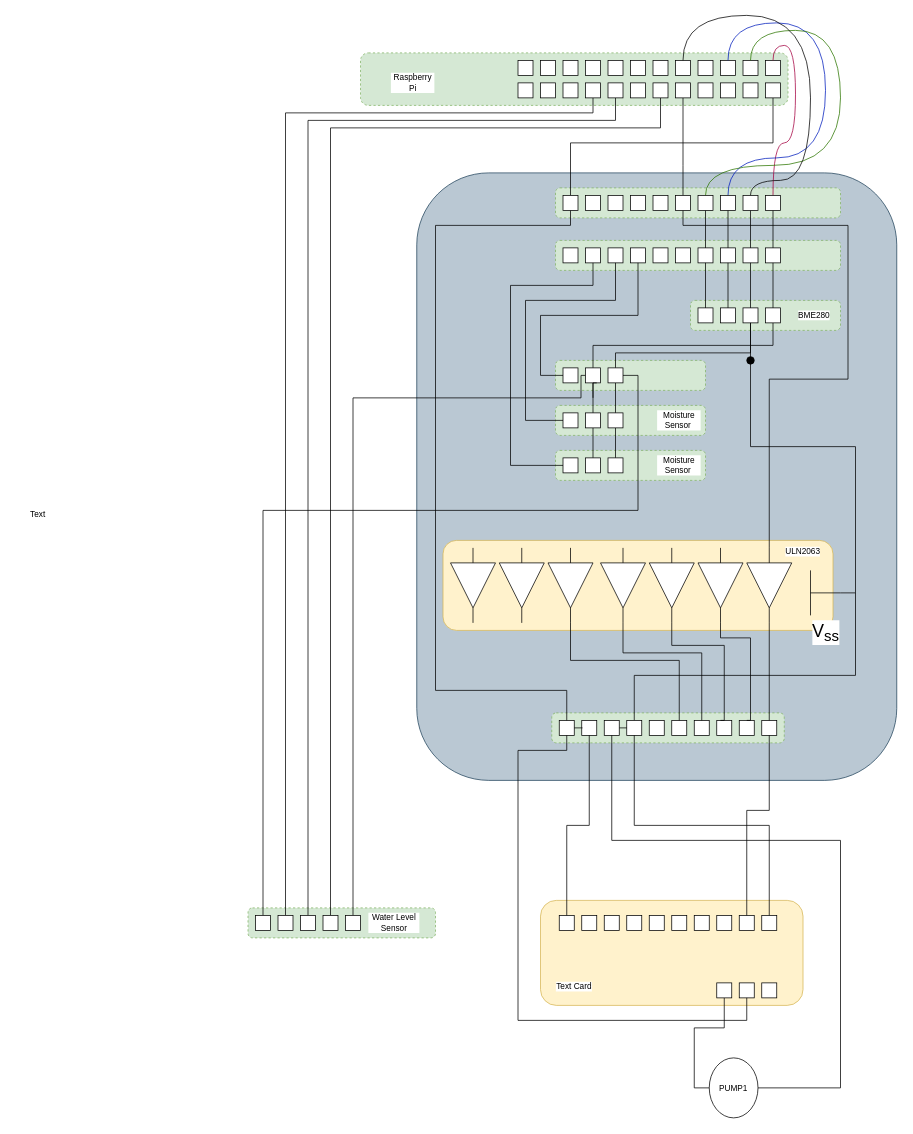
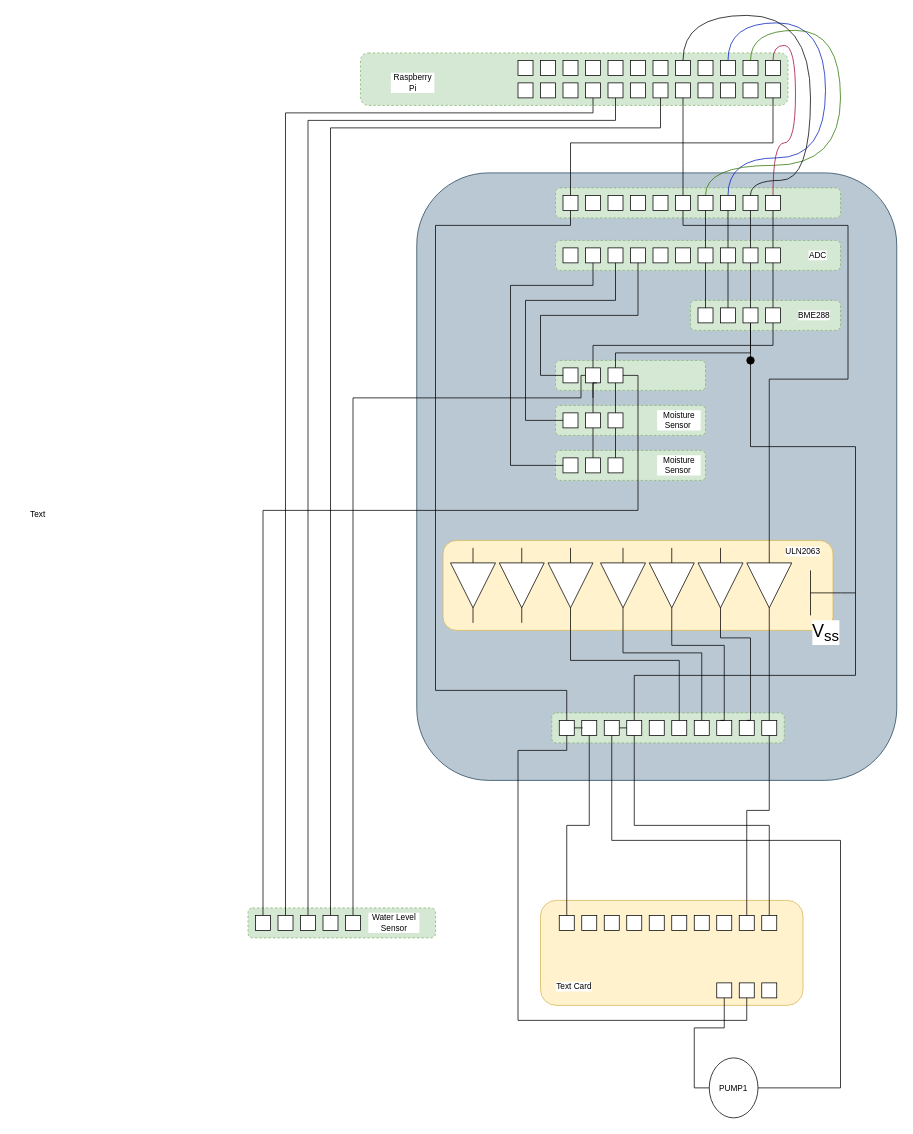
none -> (818, 255)
(814, 315) -> (814, 315)
